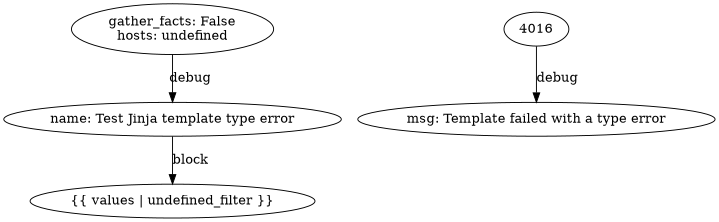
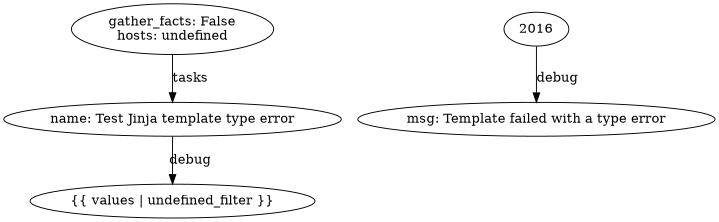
(536, 29) -> (536, 29)
(190, 78) -> (190, 78)
(190, 160) -> (190, 160)
